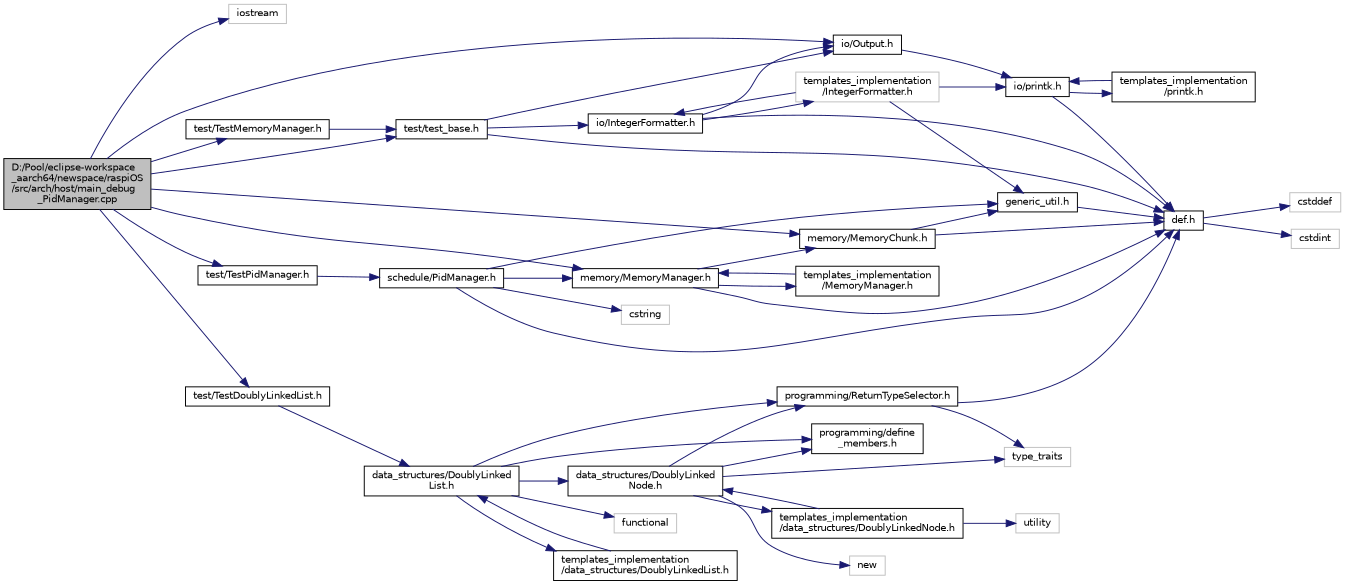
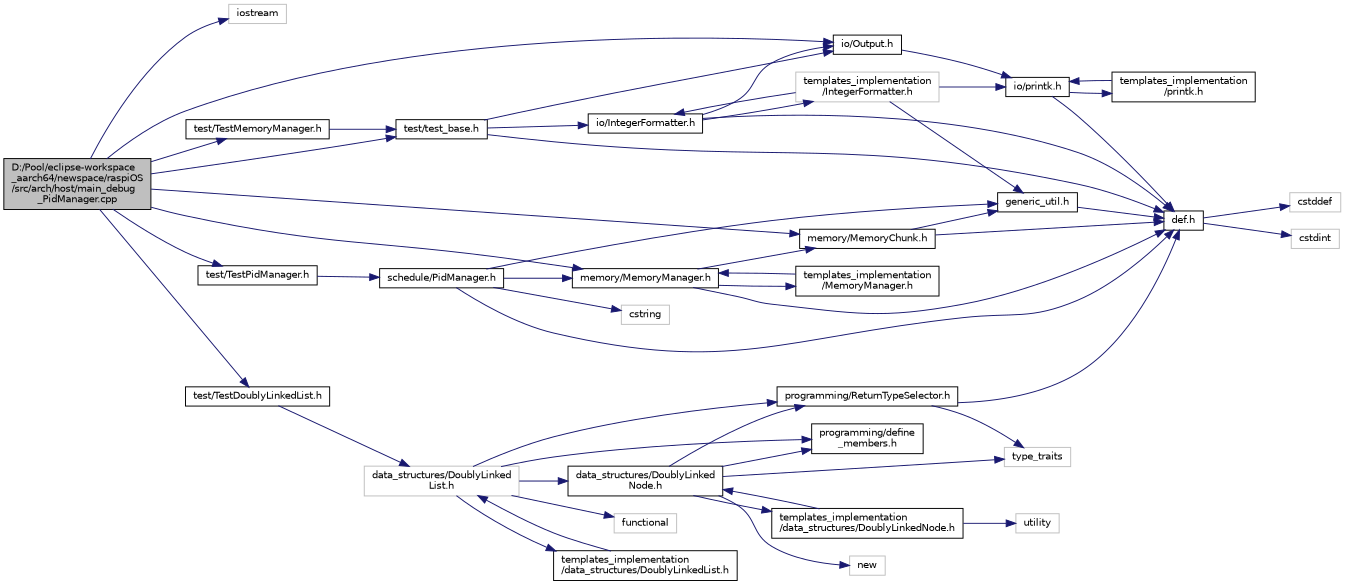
(442, 481) -> (442, 481)
